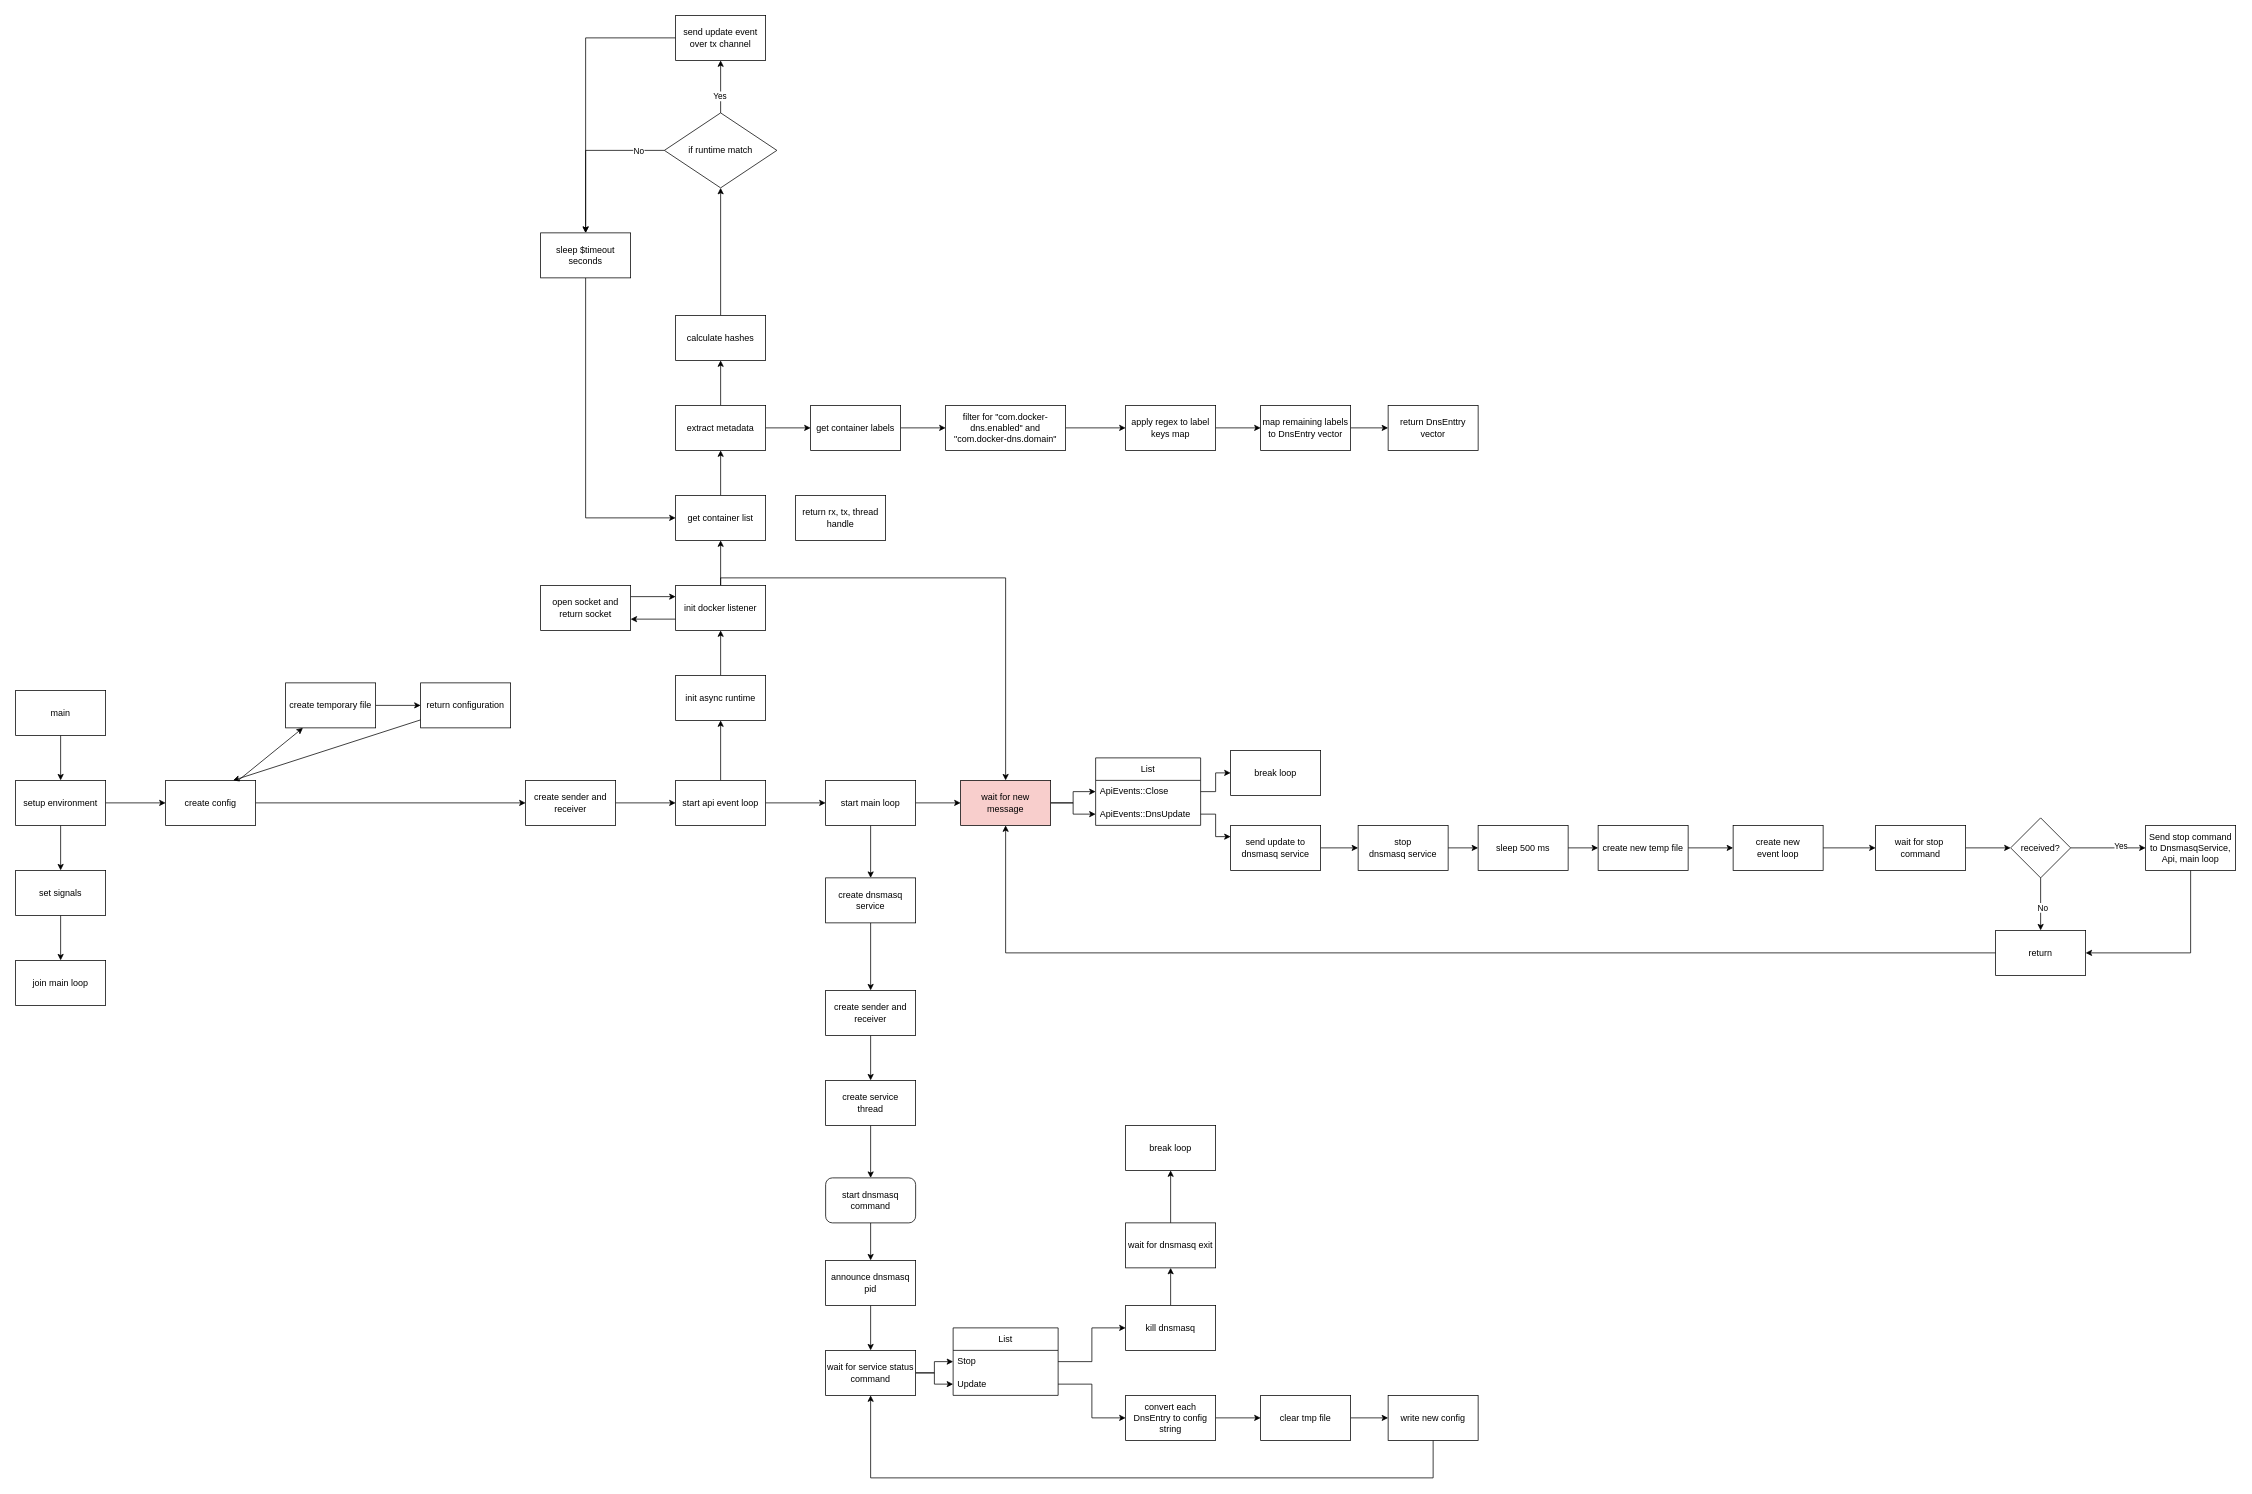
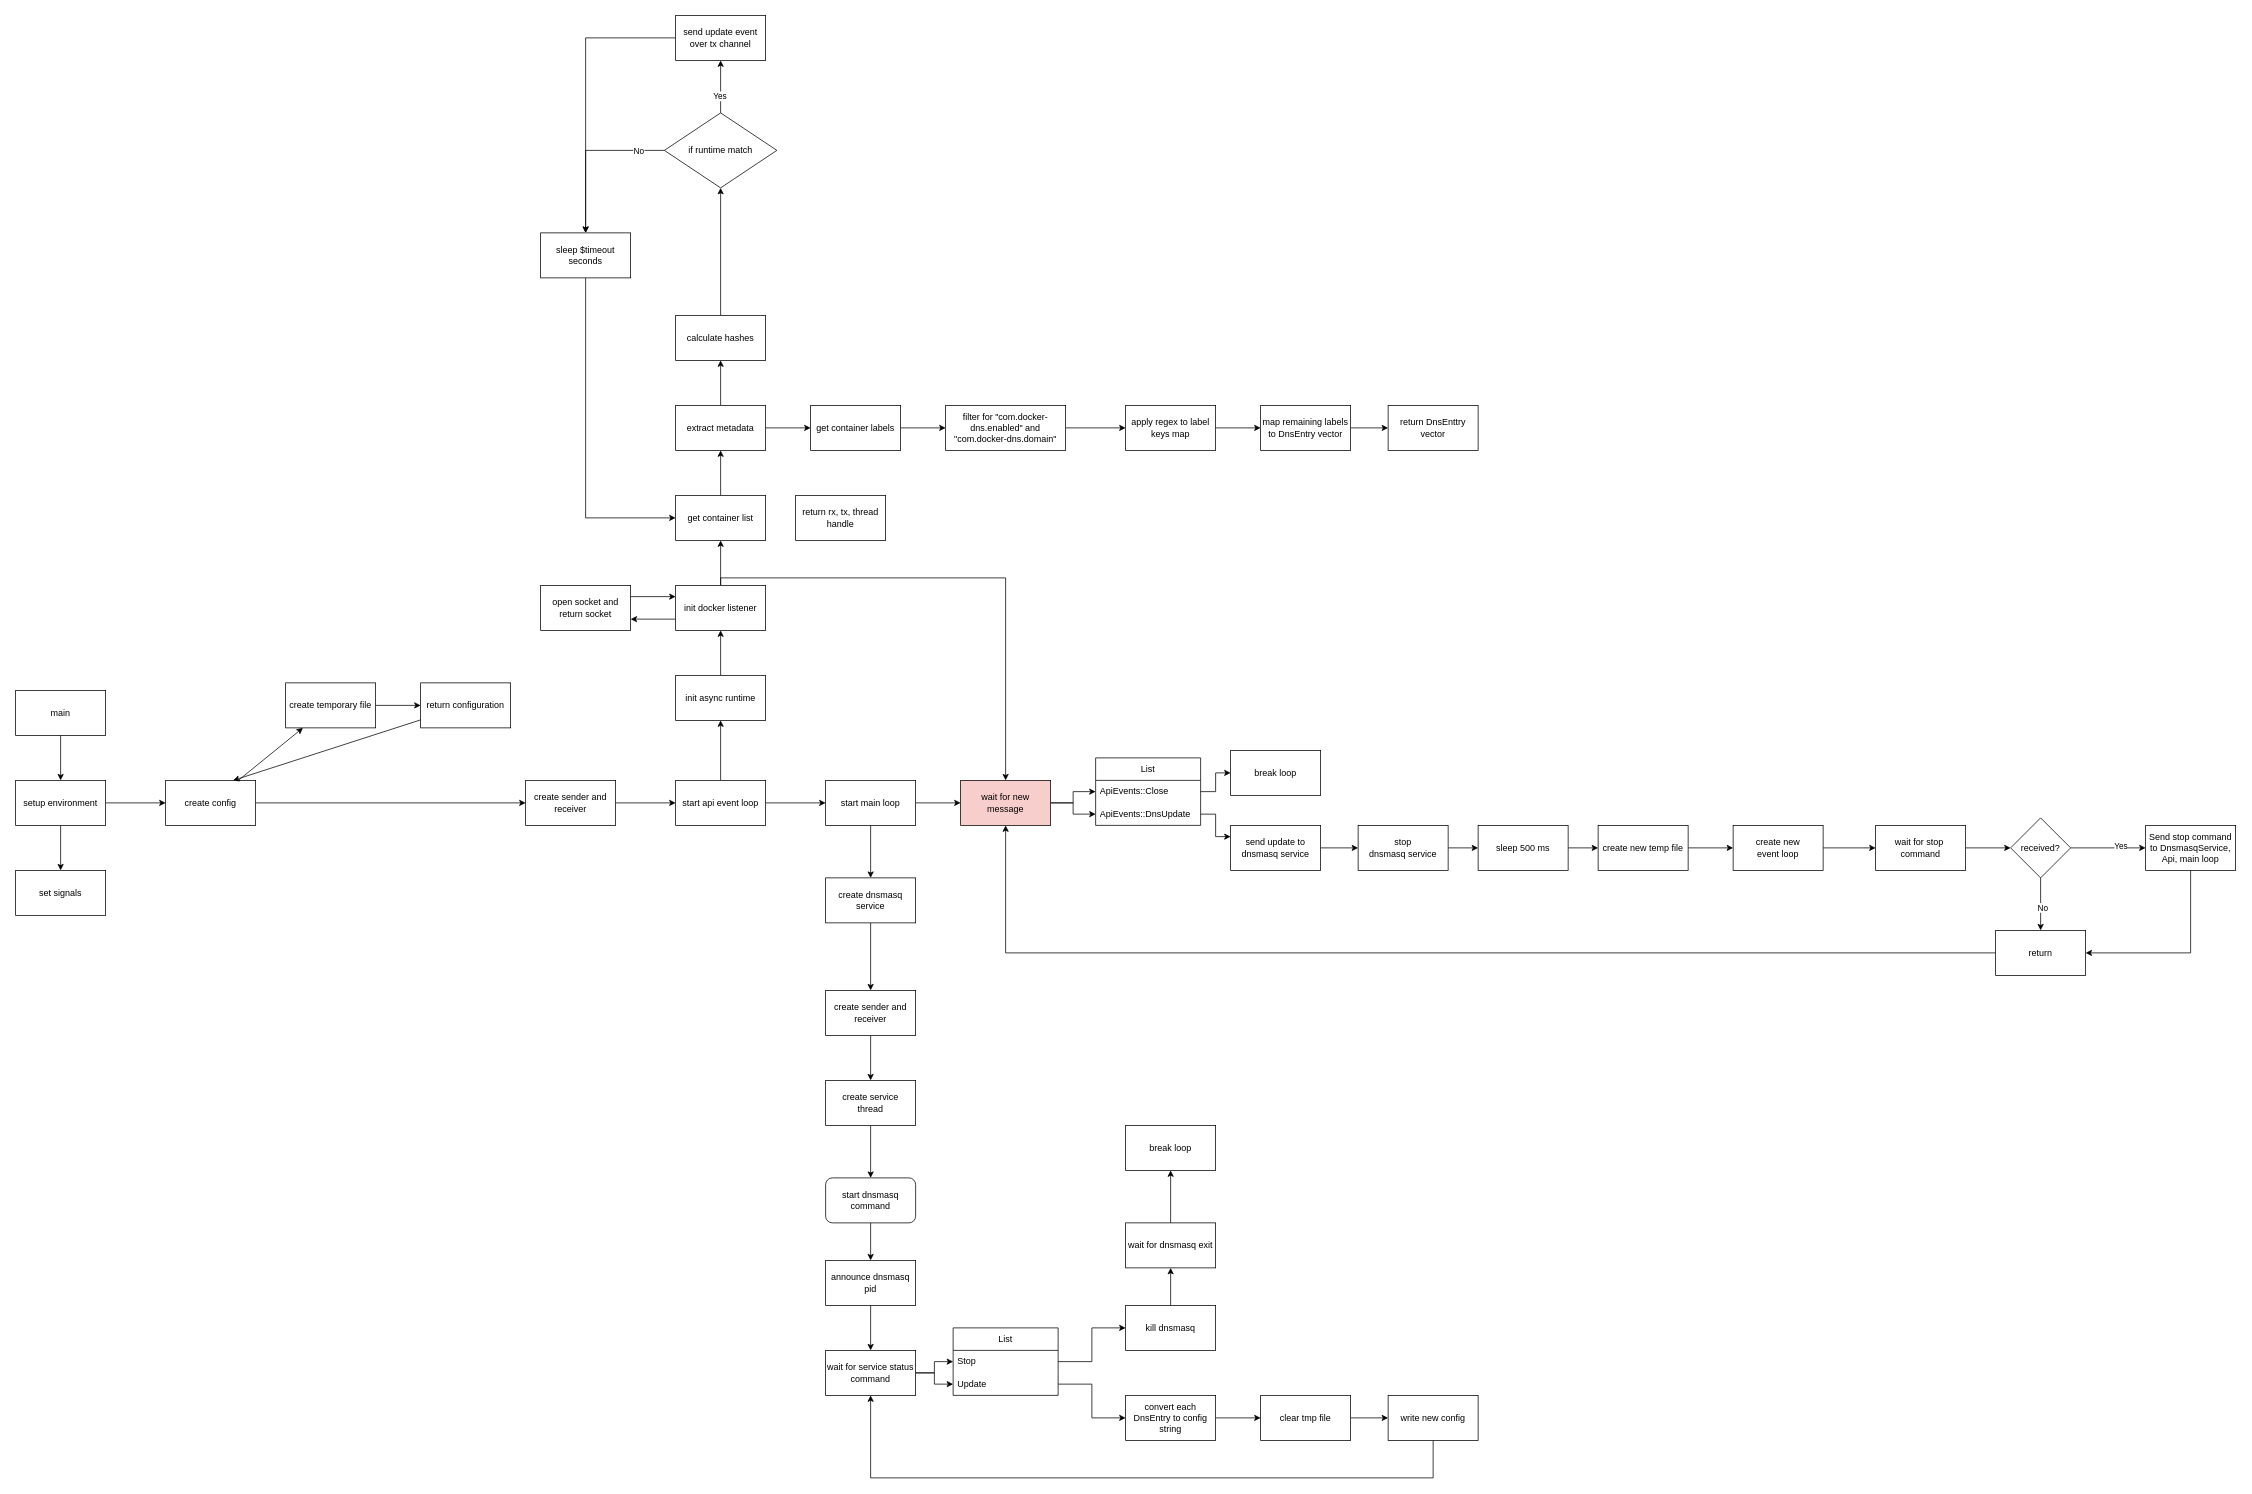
(60, 935) -> none
(60, 983) -> none
